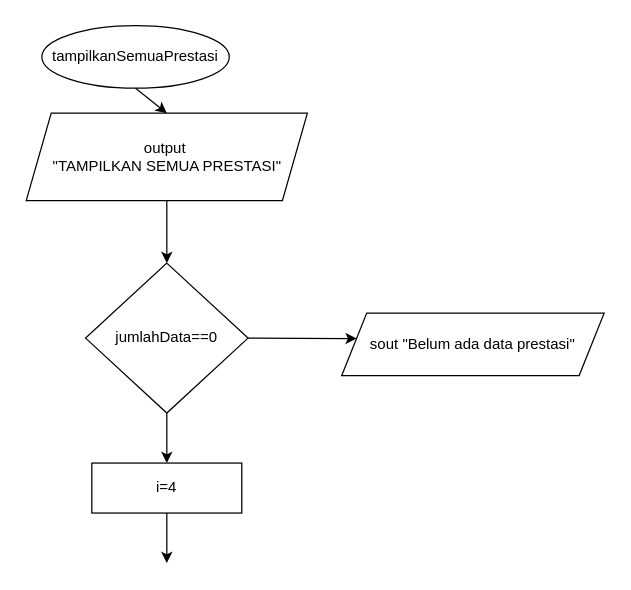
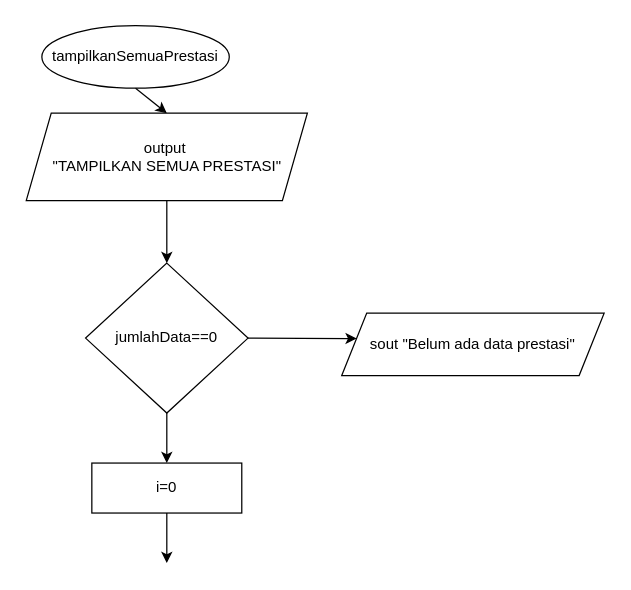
(167, 488) -> (167, 488)
